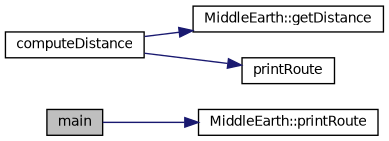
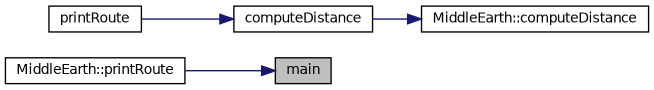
(288, 19) -> (535, 19)
(186, 58) -> (181, 19)
(144, 122) -> (223, 71)
